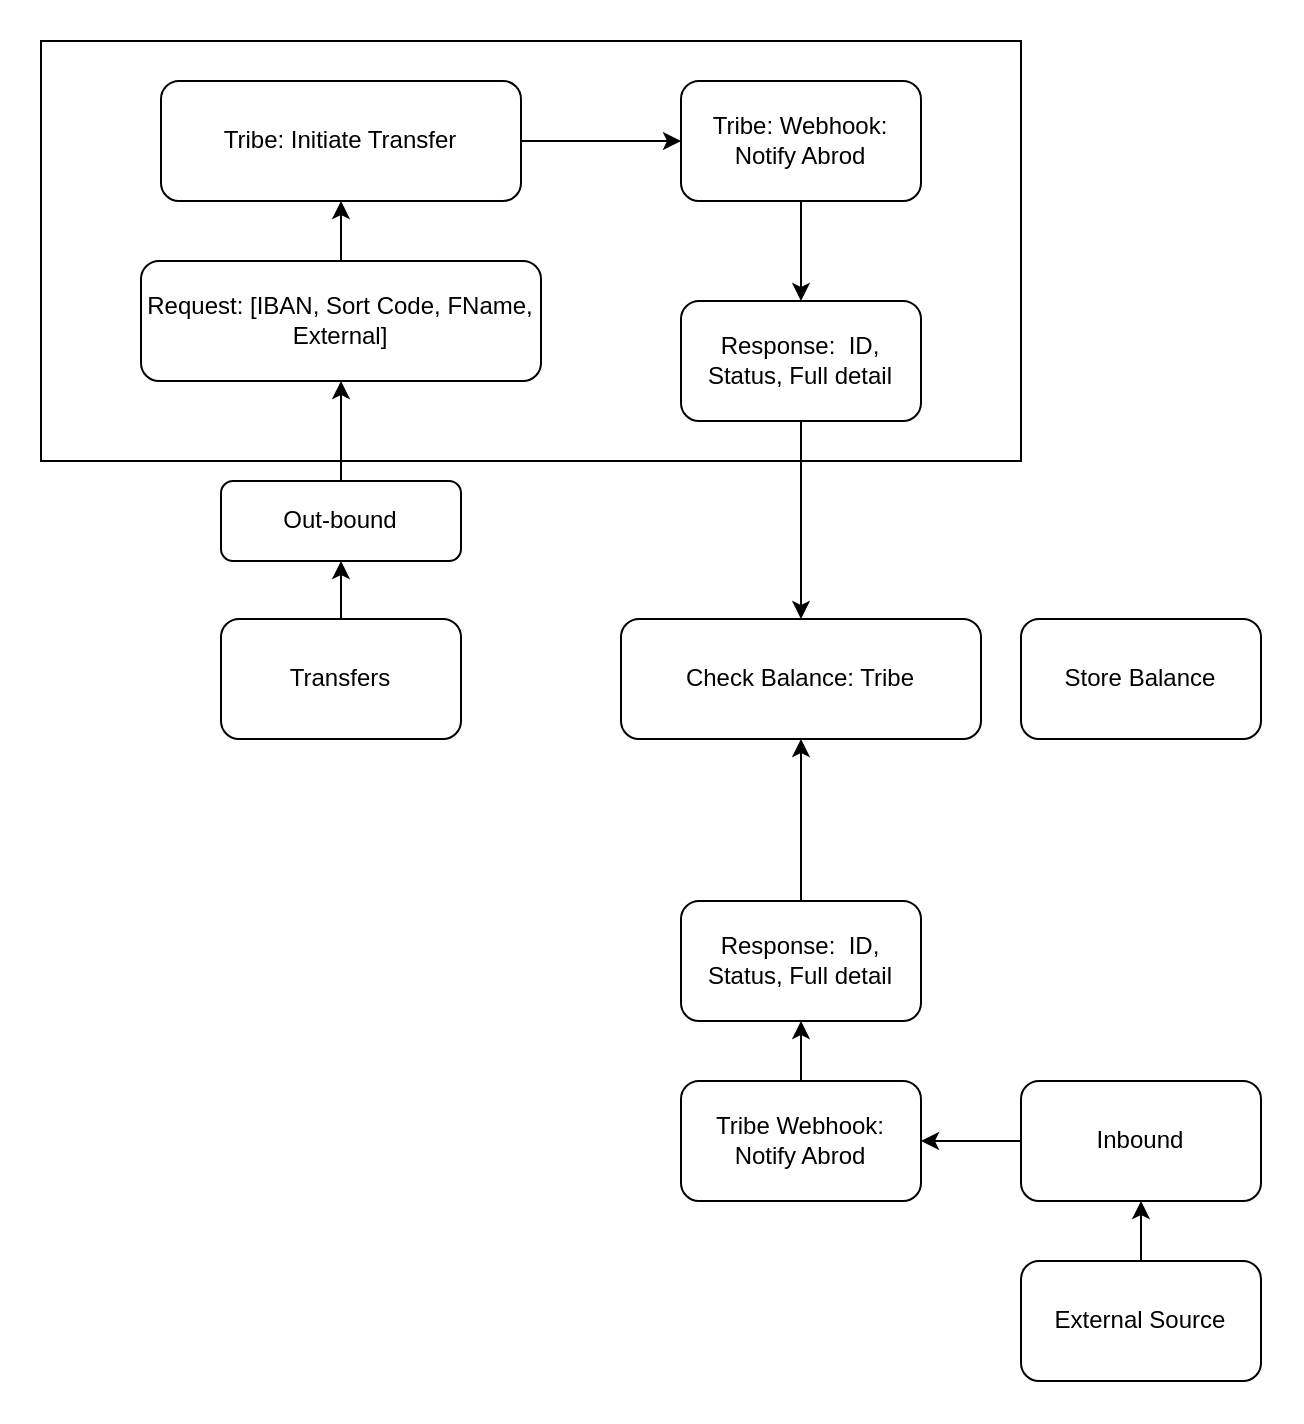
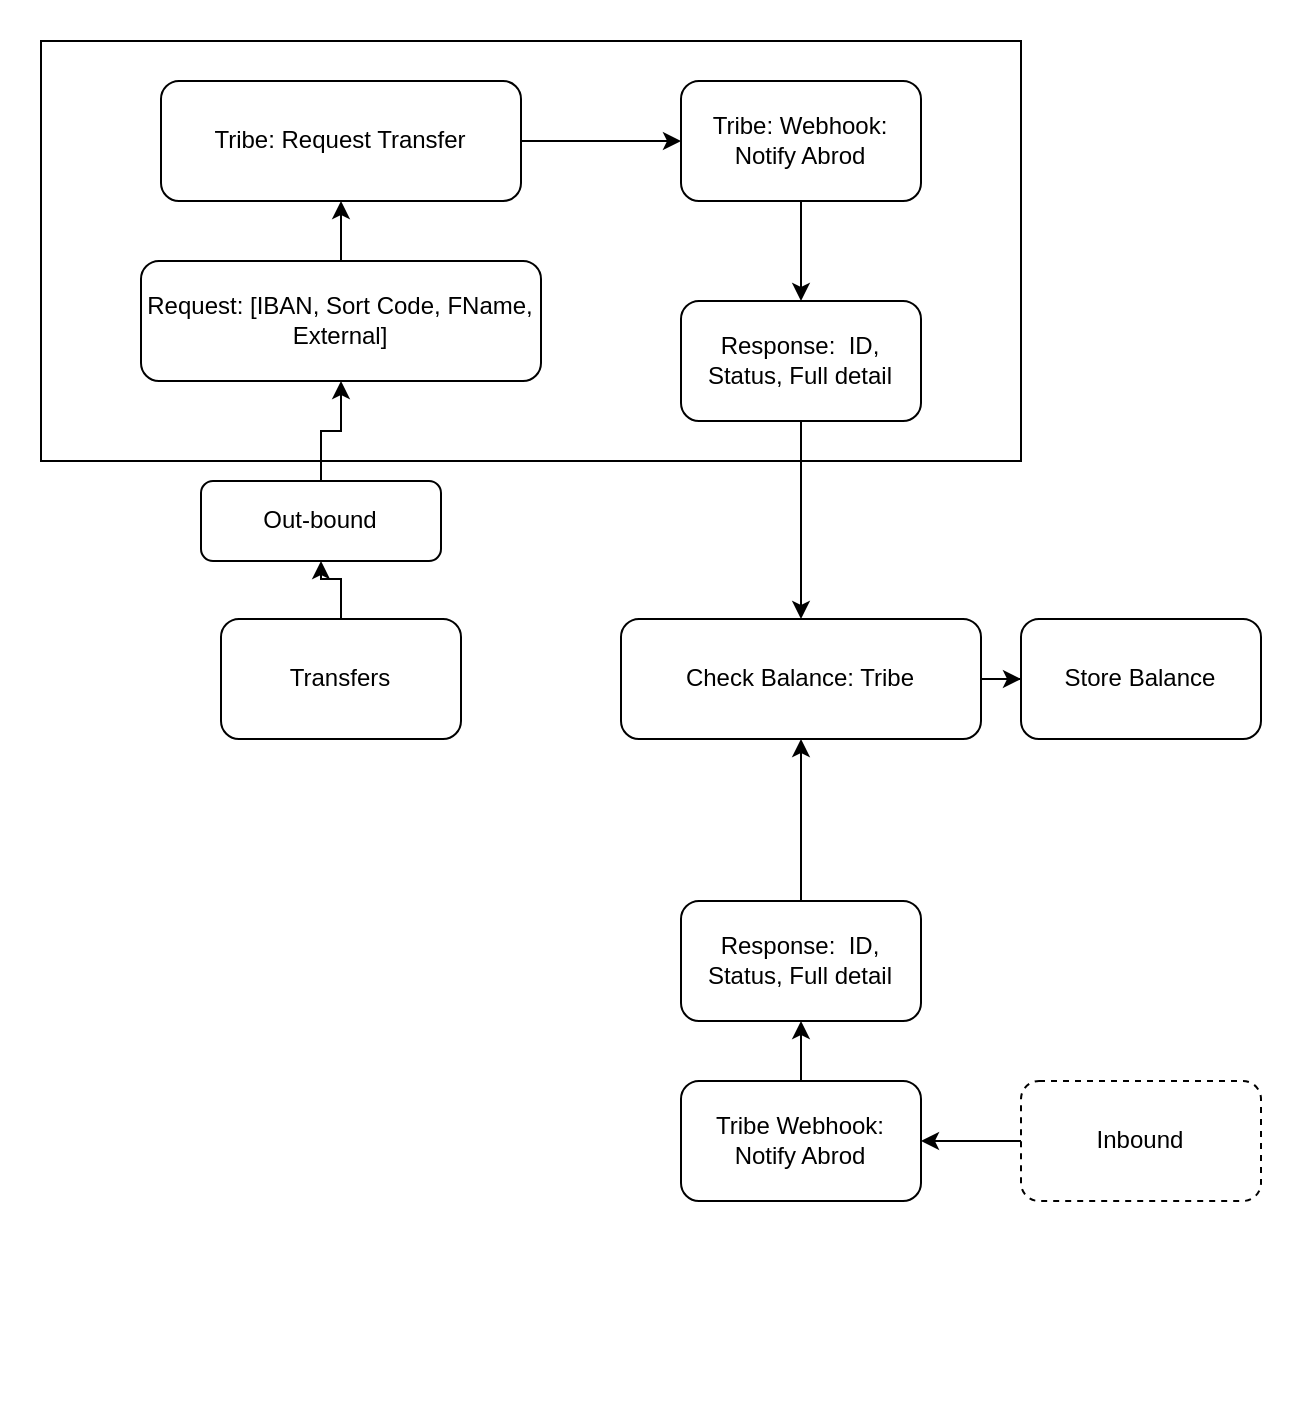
(341, 141) -> (341, 141)
(341, 521) -> (321, 521)
none -> (1008, 679)
(1141, 1141) -> (1141, 1141)
(1141, 1224) -> none
(1141, 1321) -> none
